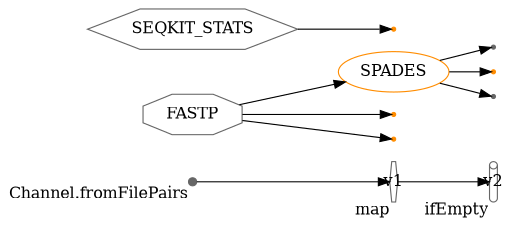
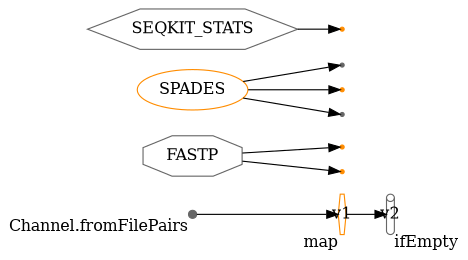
(287, 95) -> none
(394, 182) -> (342, 214)
